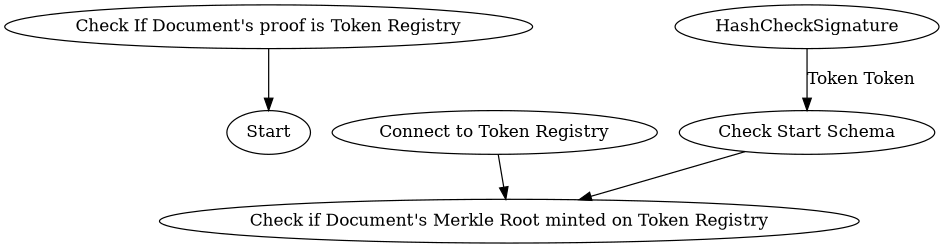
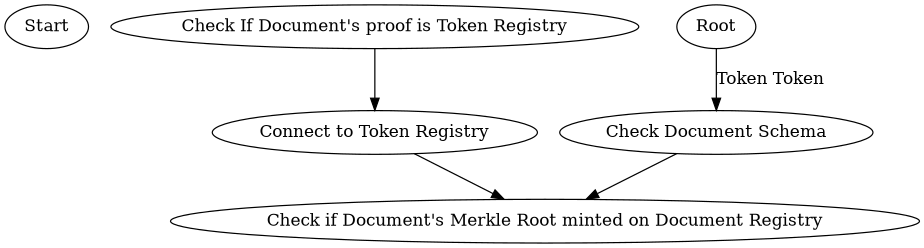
(807, 27) -> (716, 27)
(269, 73) -> (375, 73)
(807, 132) -> (716, 132)
(509, 221) -> (545, 221)
